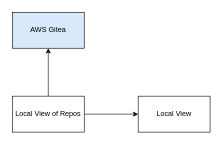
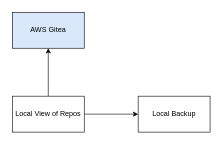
(174, 114) -> (174, 114)
